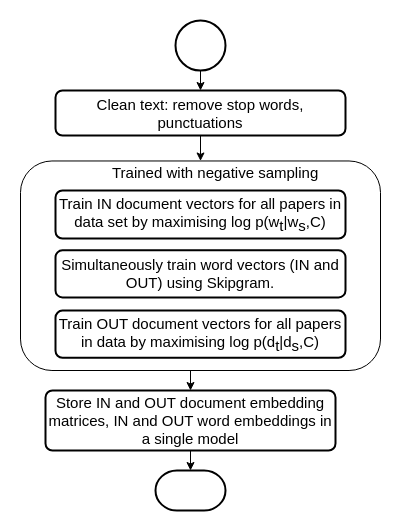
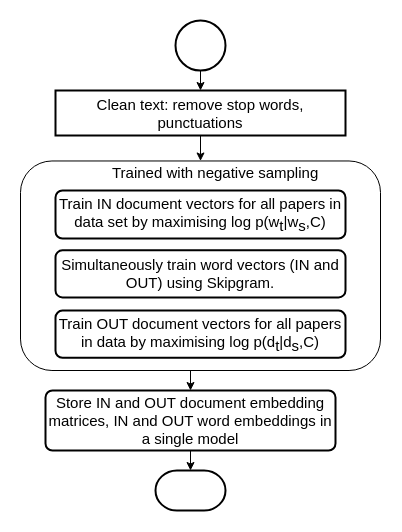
(201, 113) -> (201, 113)
